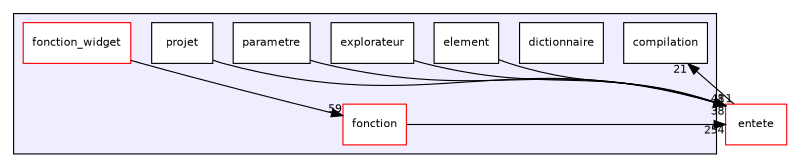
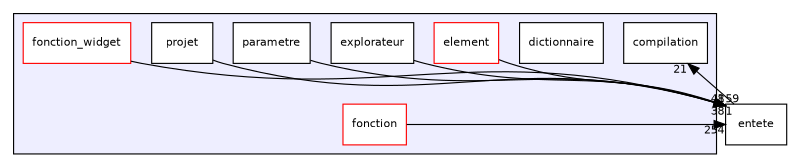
(466, 43) -> (466, 43)
(231, 87) -> (424, 75)
(756, 125) -> (756, 125)
